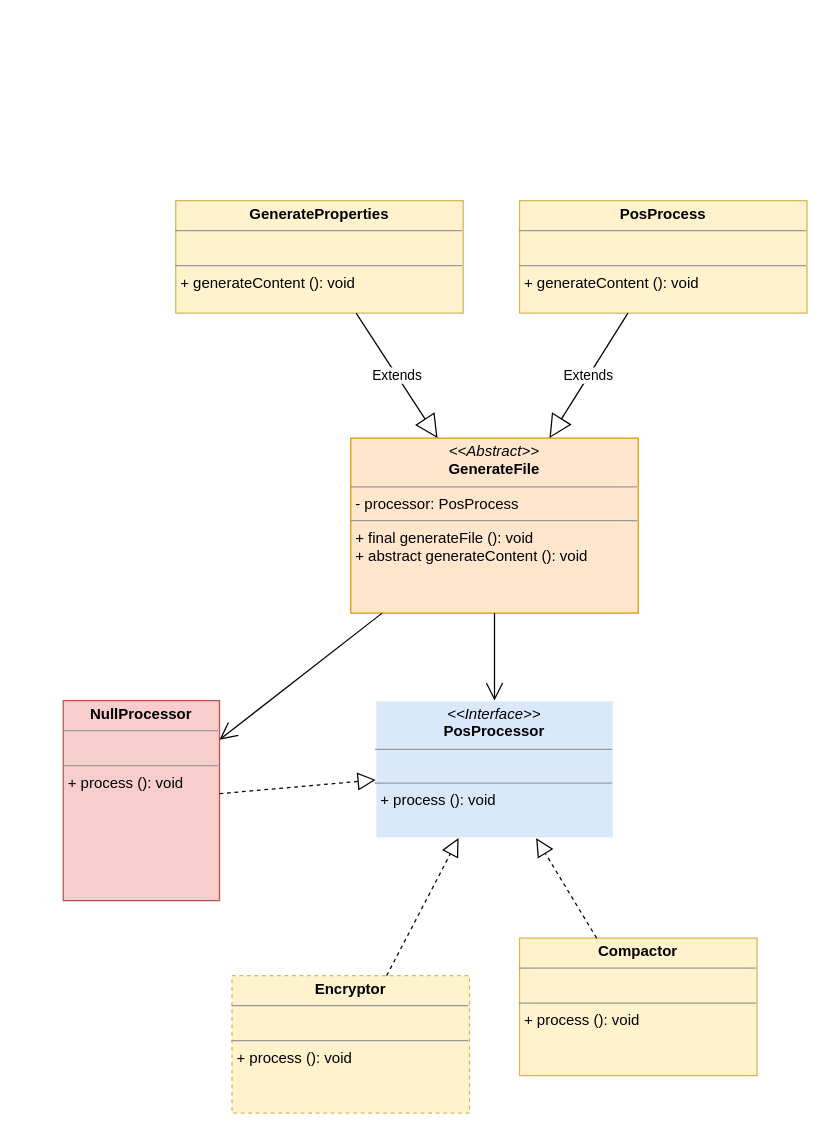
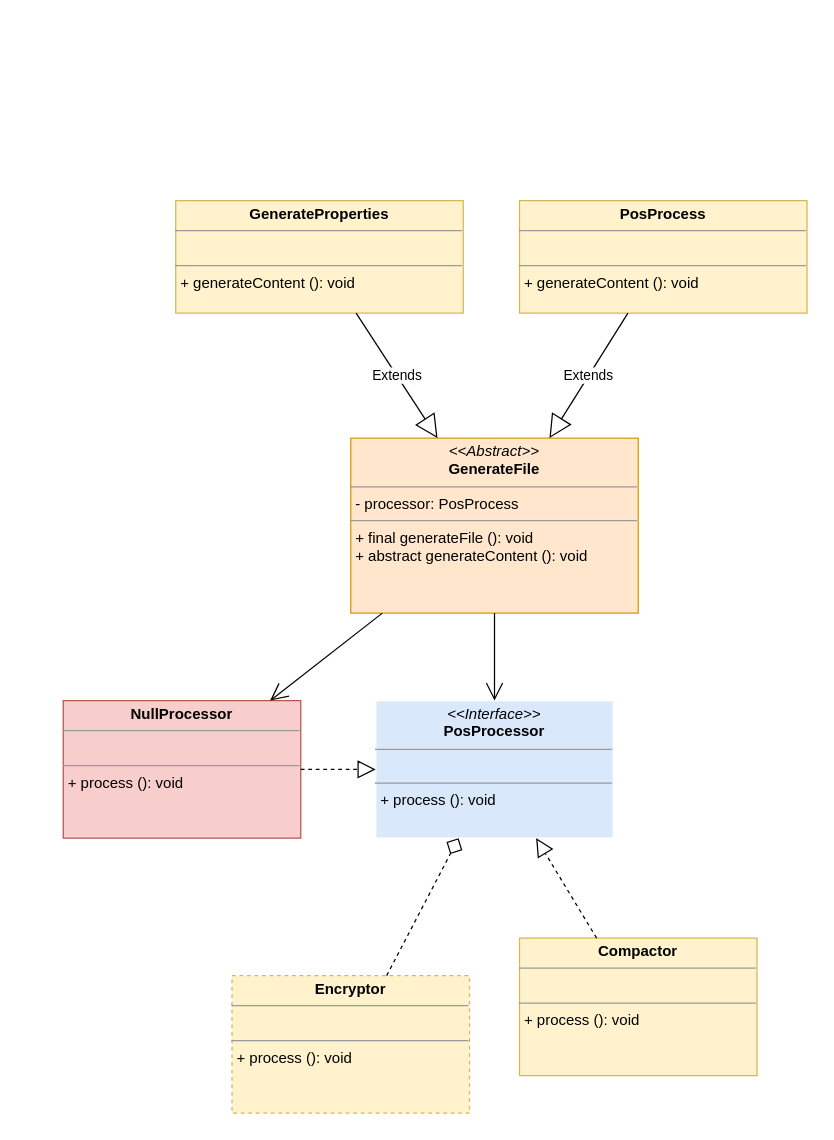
(141, 801) -> (182, 769)
(449, 856) -> (450, 855)
